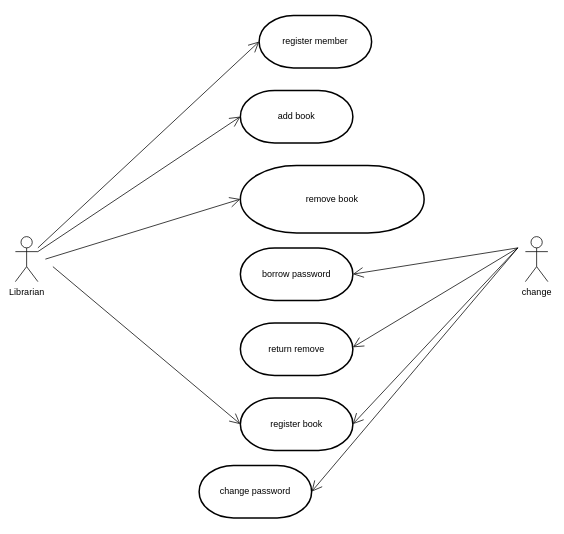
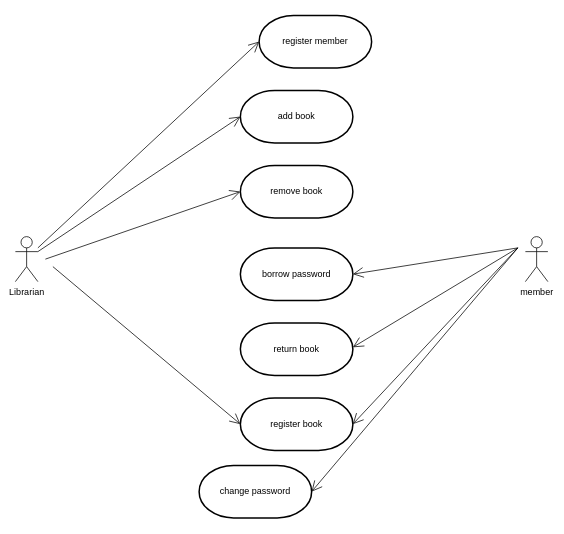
(332, 199) -> (297, 192)
(537, 292) -> (537, 292)
(297, 349) -> (297, 349)
